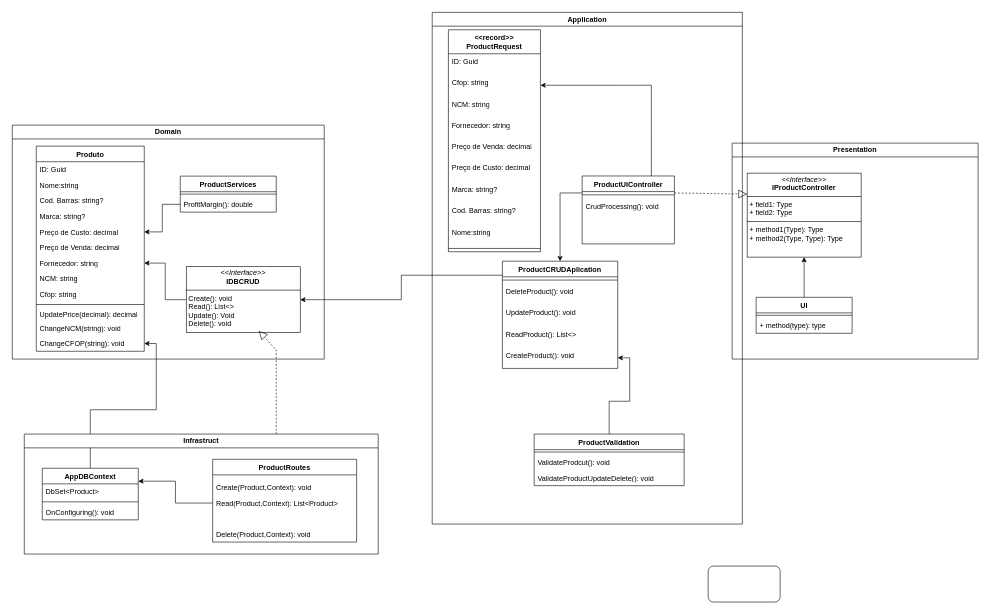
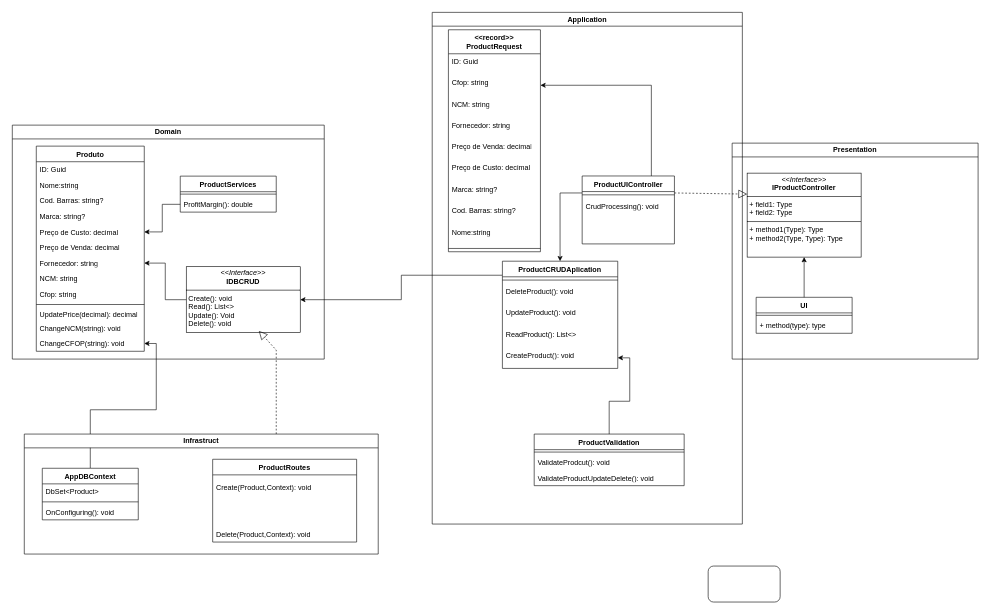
(176, 492) -> none
(285, 503) -> none
